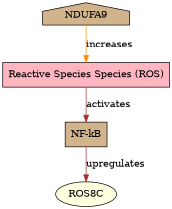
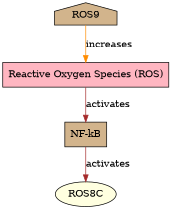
(86, 15) -> (86, 15)
(86, 75) -> (86, 75)
(116, 164) -> (108, 164)
